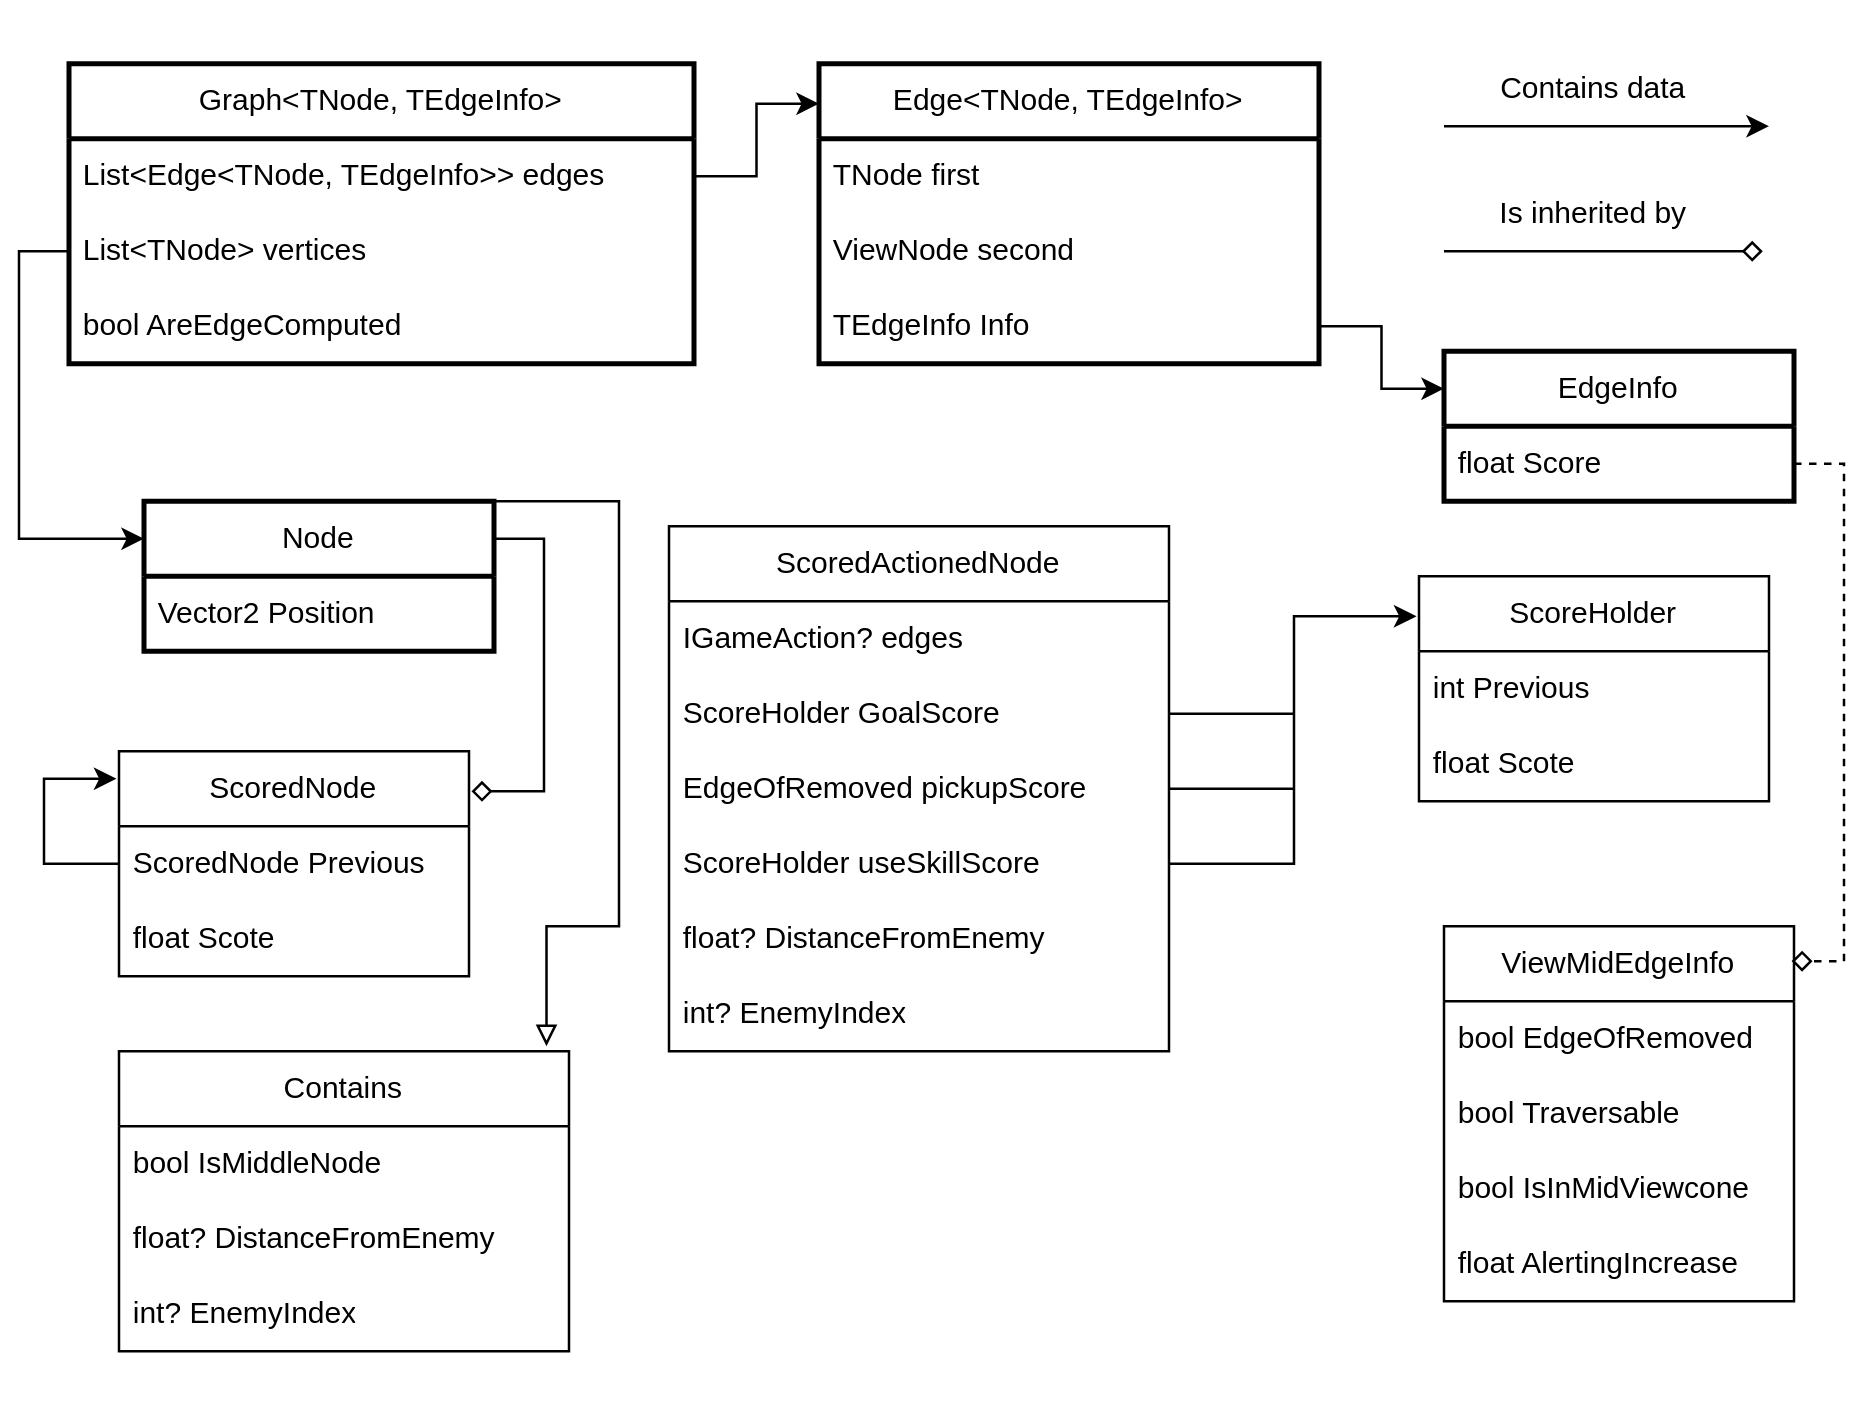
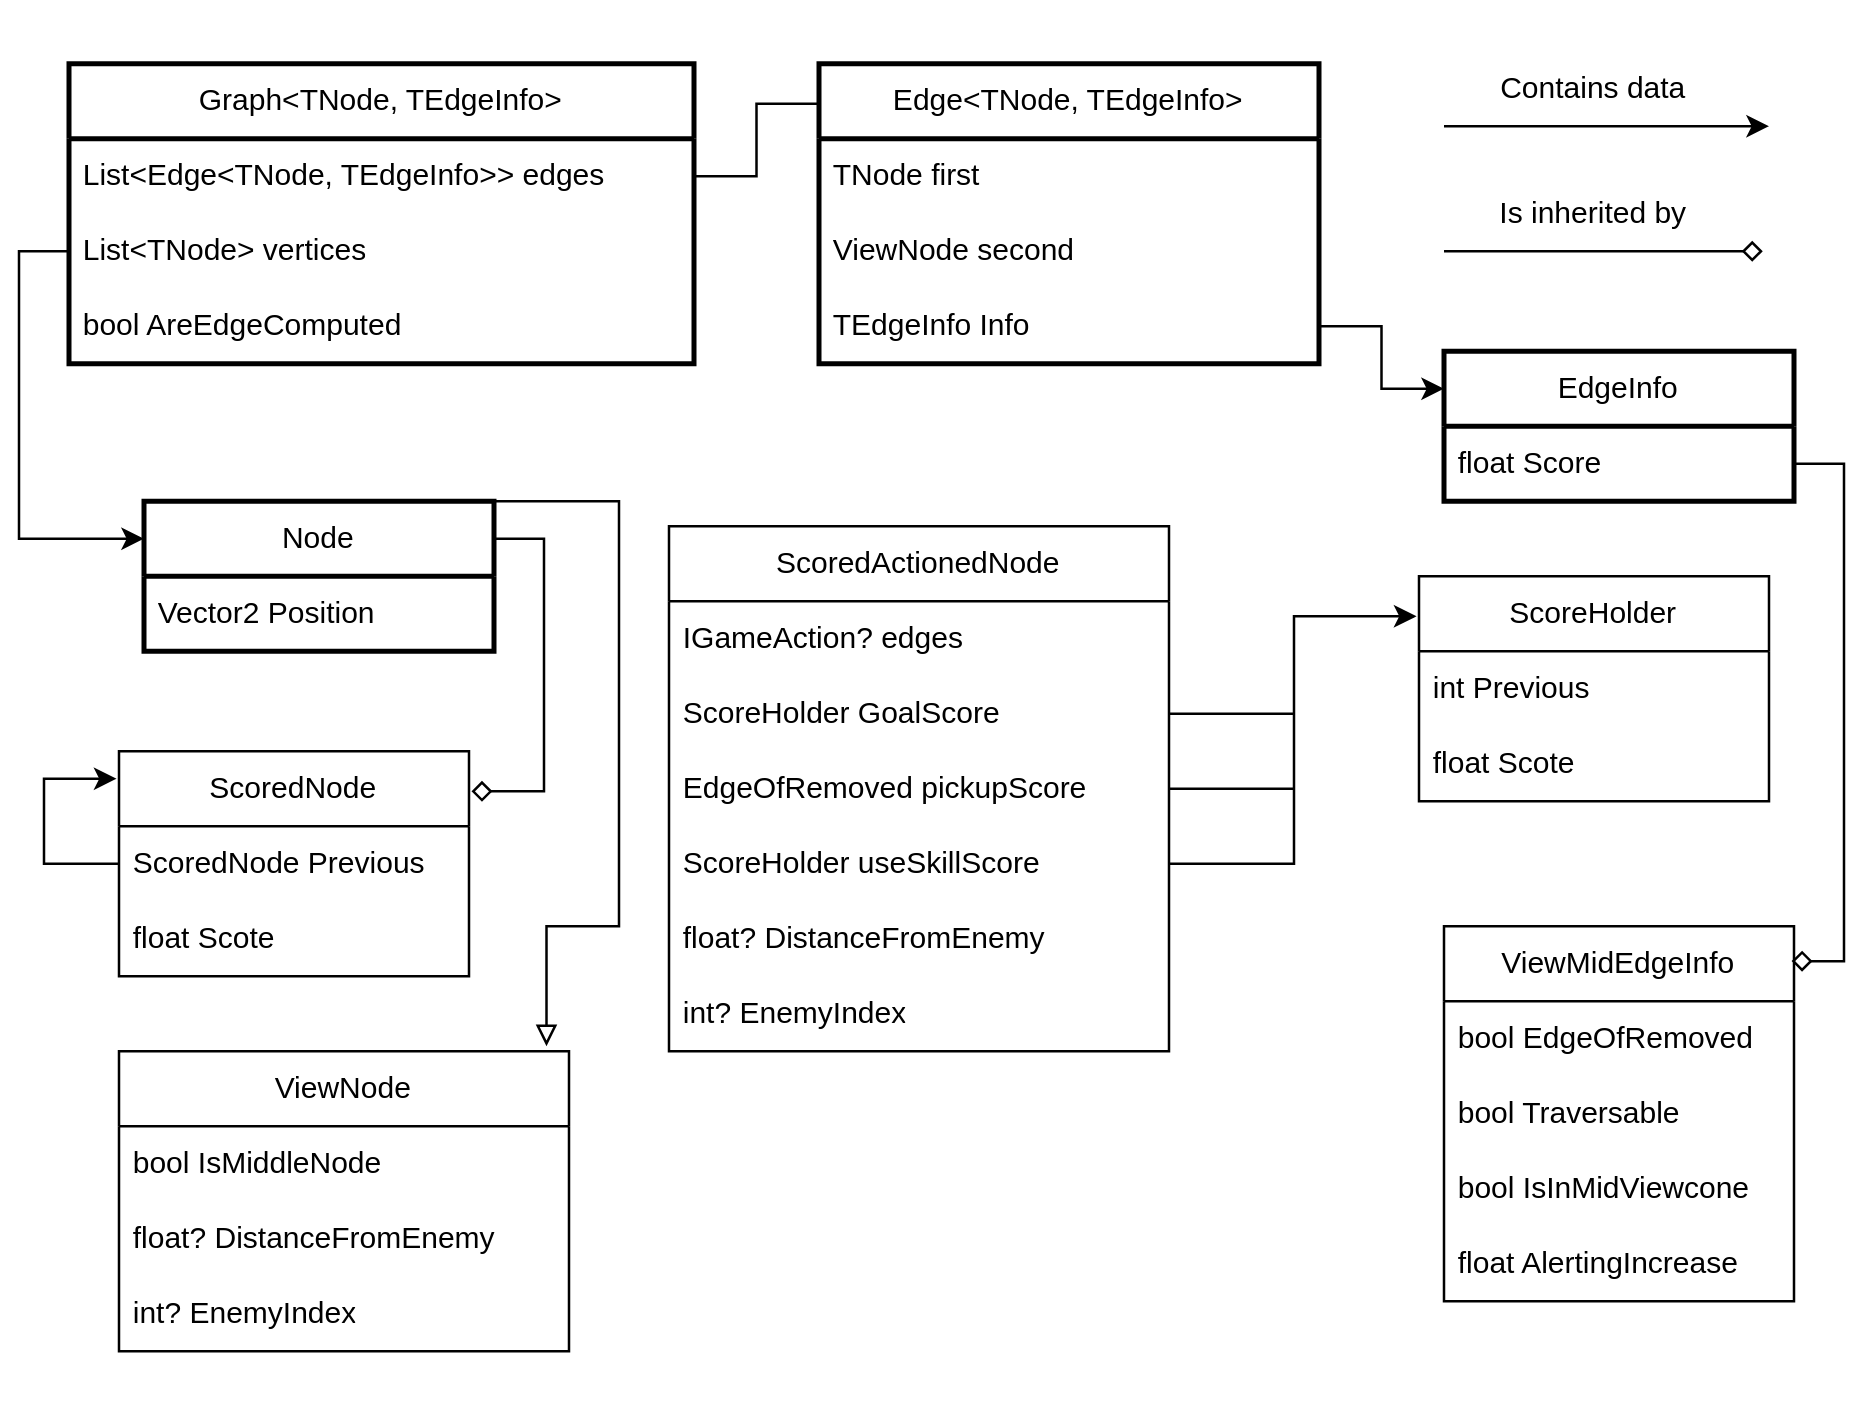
(800, 104) -> (807, 104)
(1844, 707) -> (1844, 707)
(344, 1089) -> (344, 1089)
